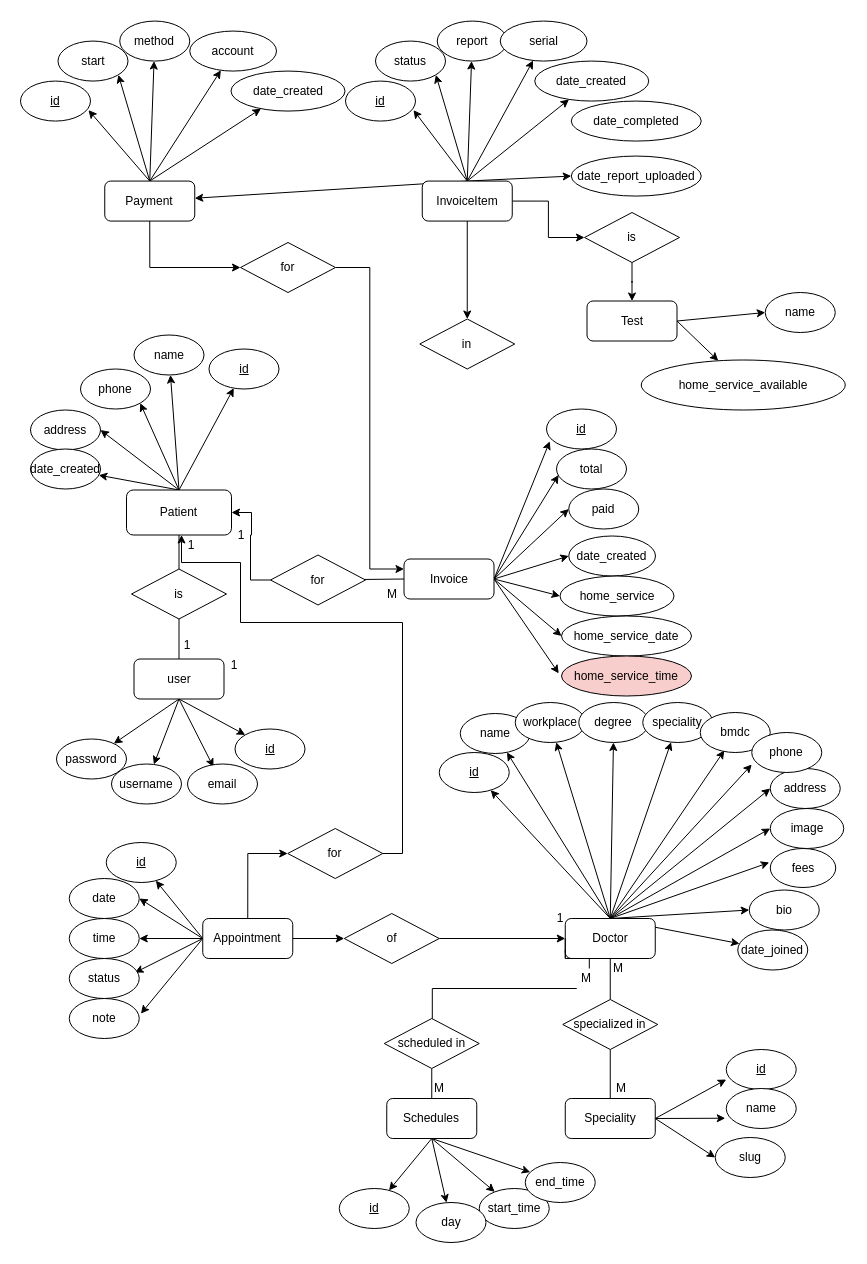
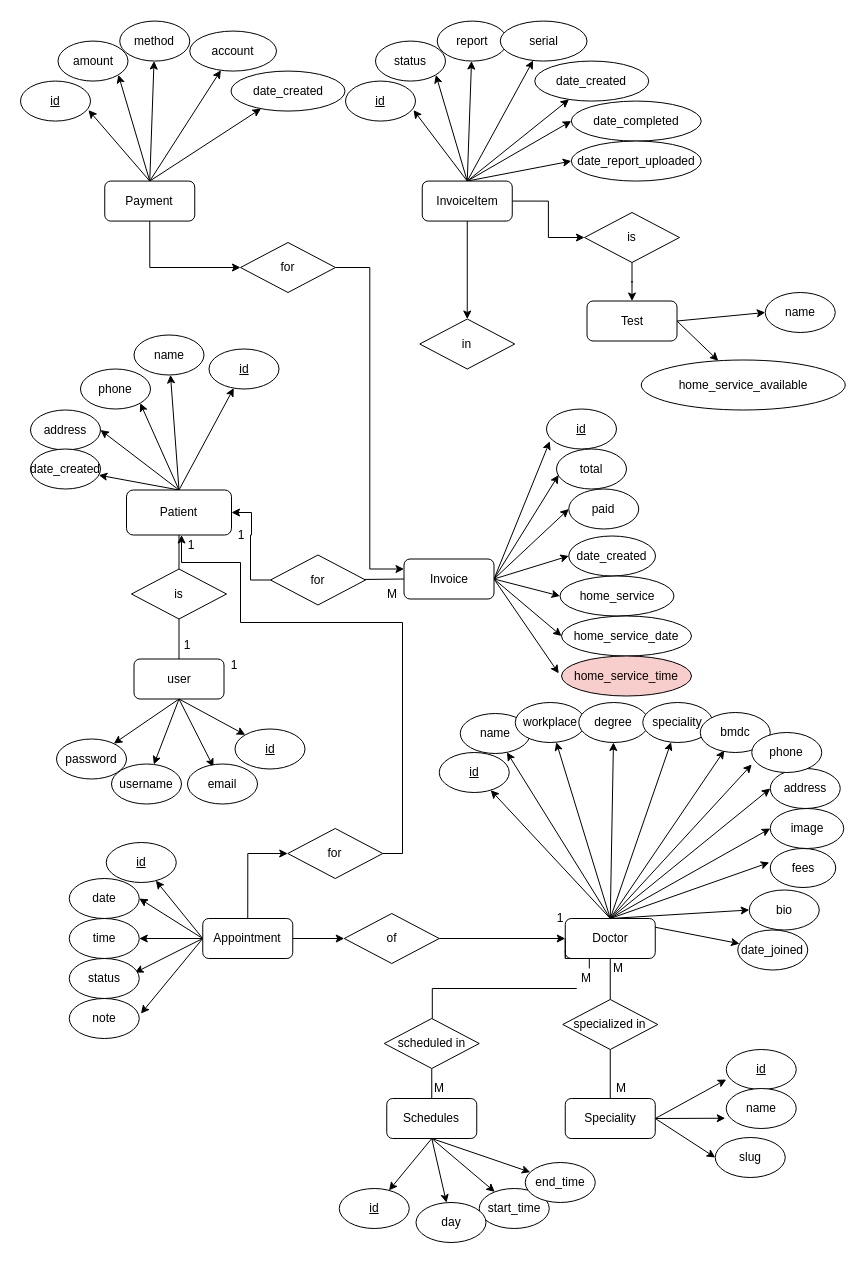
(94, 62) -> (94, 62)
(636, 176) -> (636, 161)
(313, 191) -> (520, 150)
